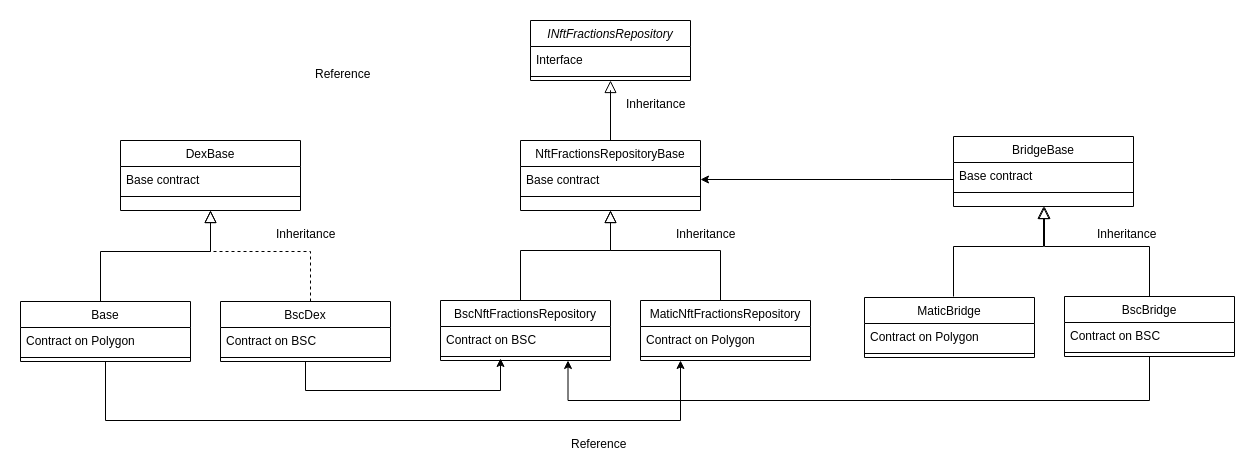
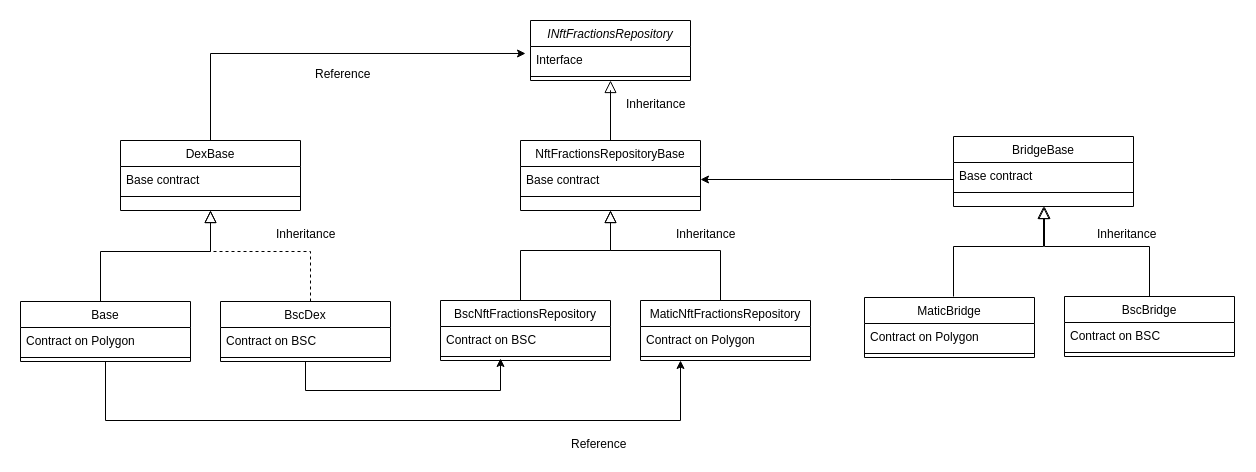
none -> (321, 53)
(864, 401) -> none
